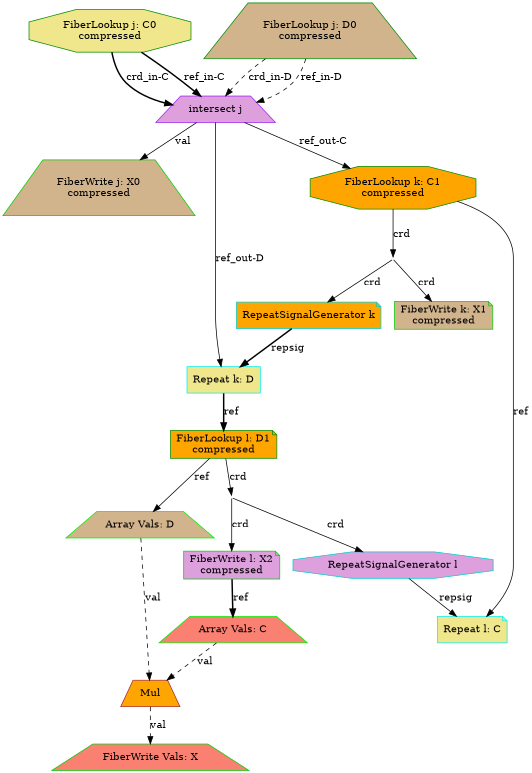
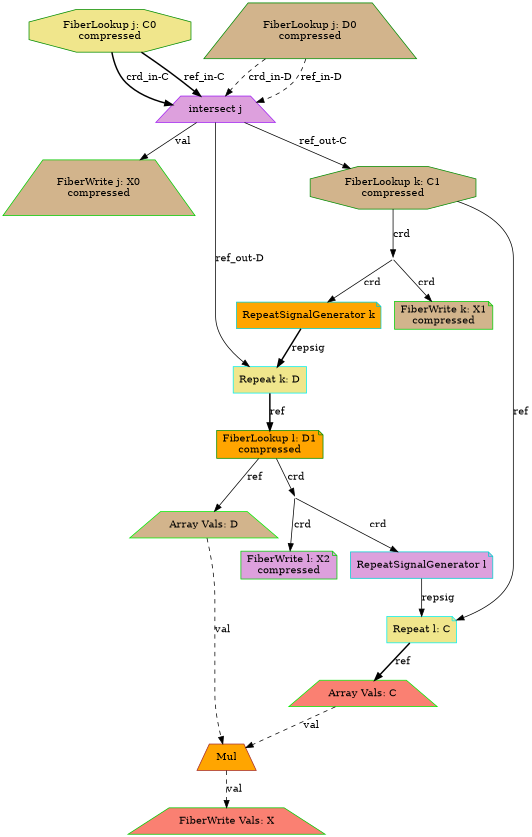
(393, 188) -> (393, 188)
(393, 565) -> (422, 565)
(232, 594) -> (395, 659)
